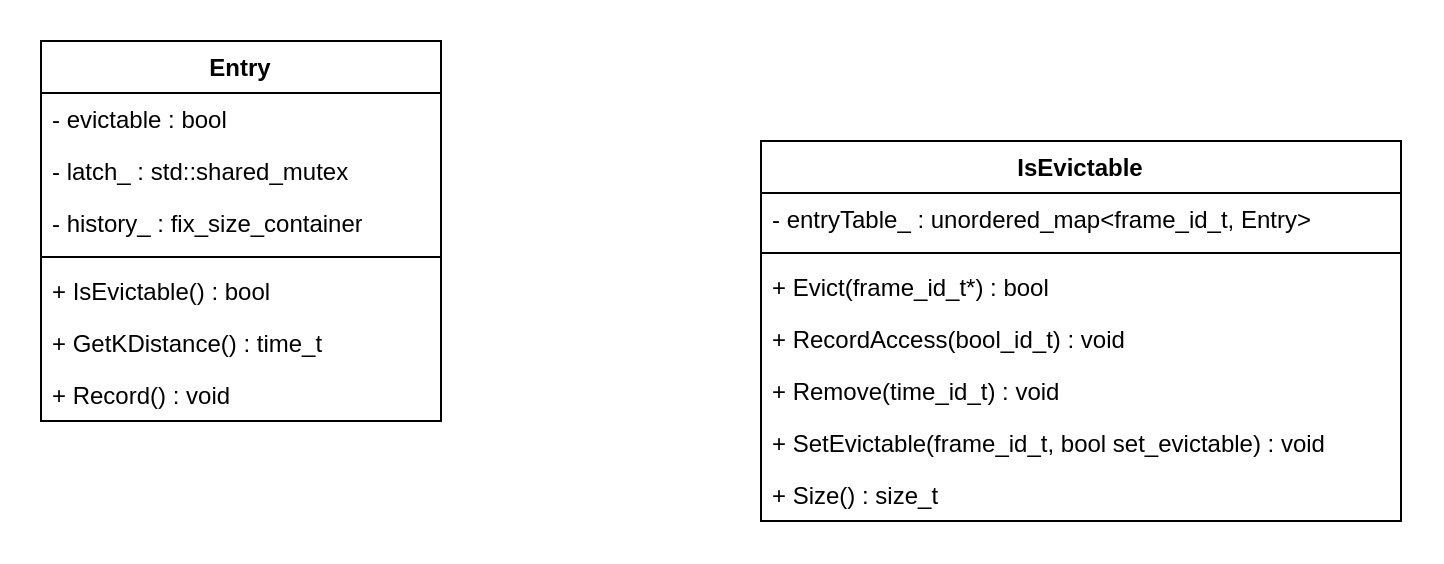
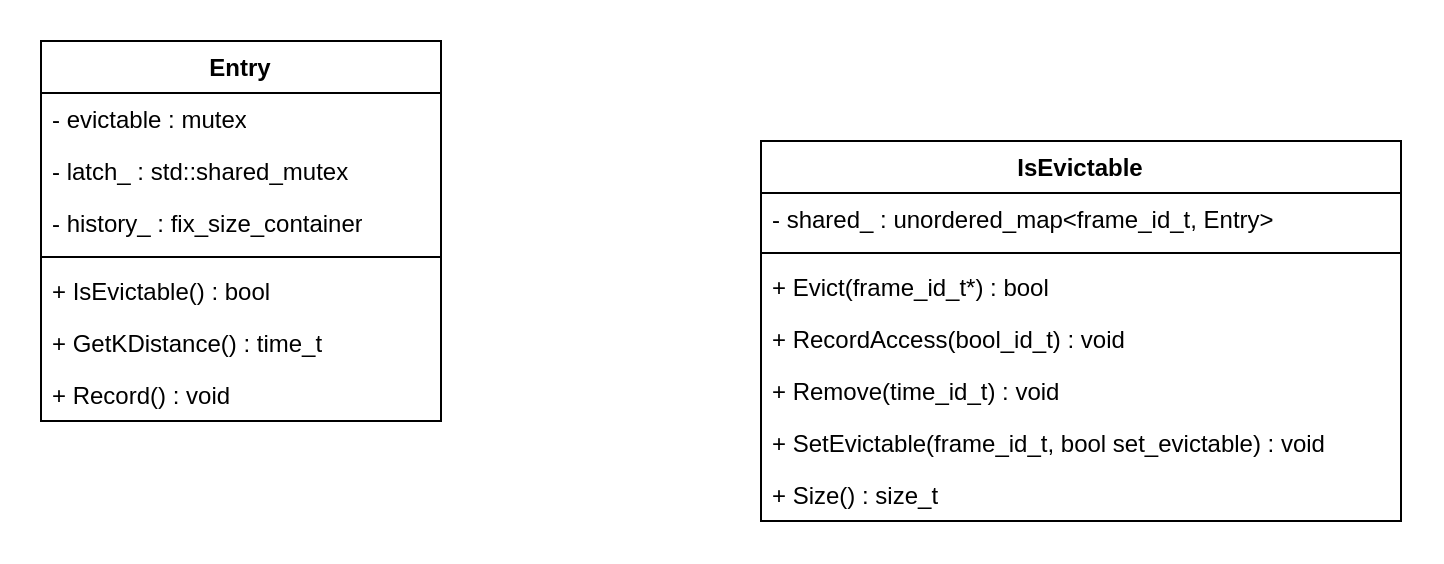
(152, 121) -> (162, 121)
(1071, 221) -> (1047, 221)
